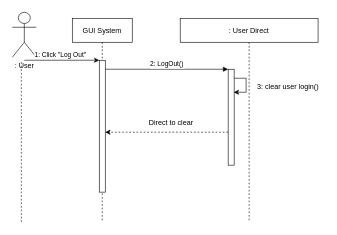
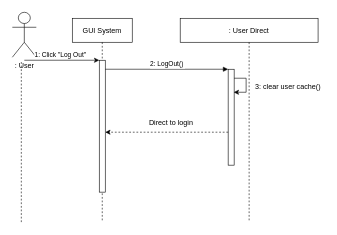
(288, 87) -> (288, 87)
(171, 123) -> (171, 123)
